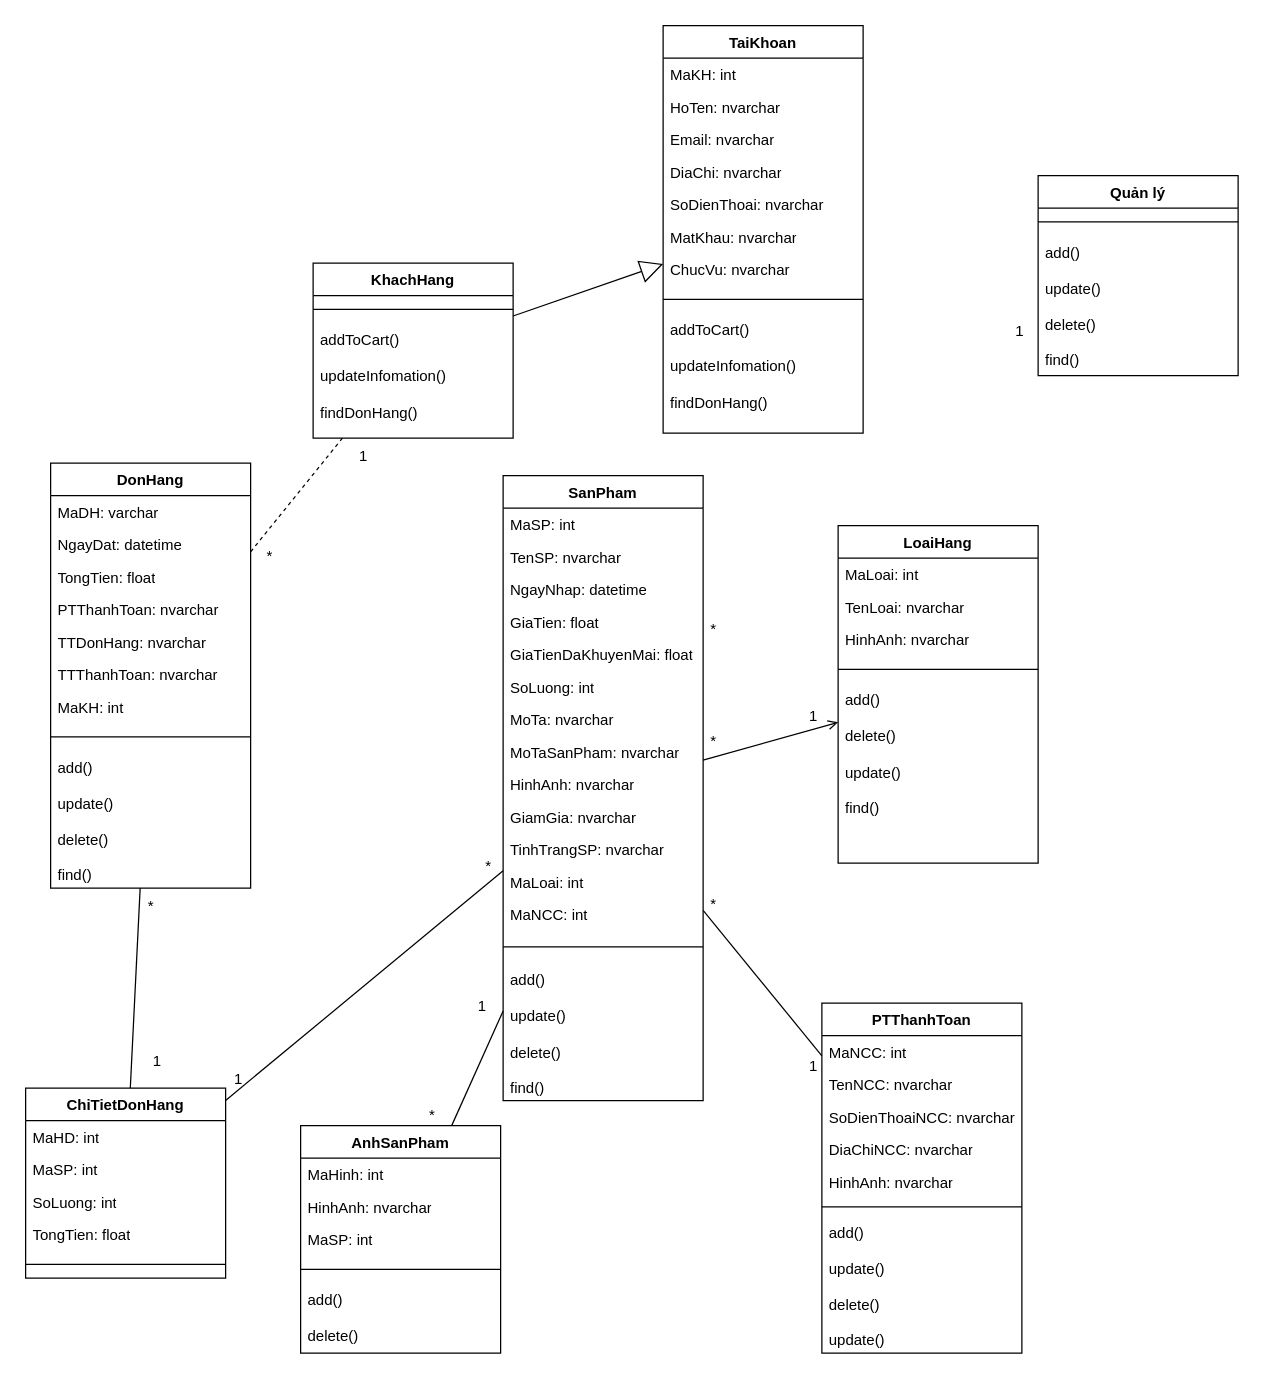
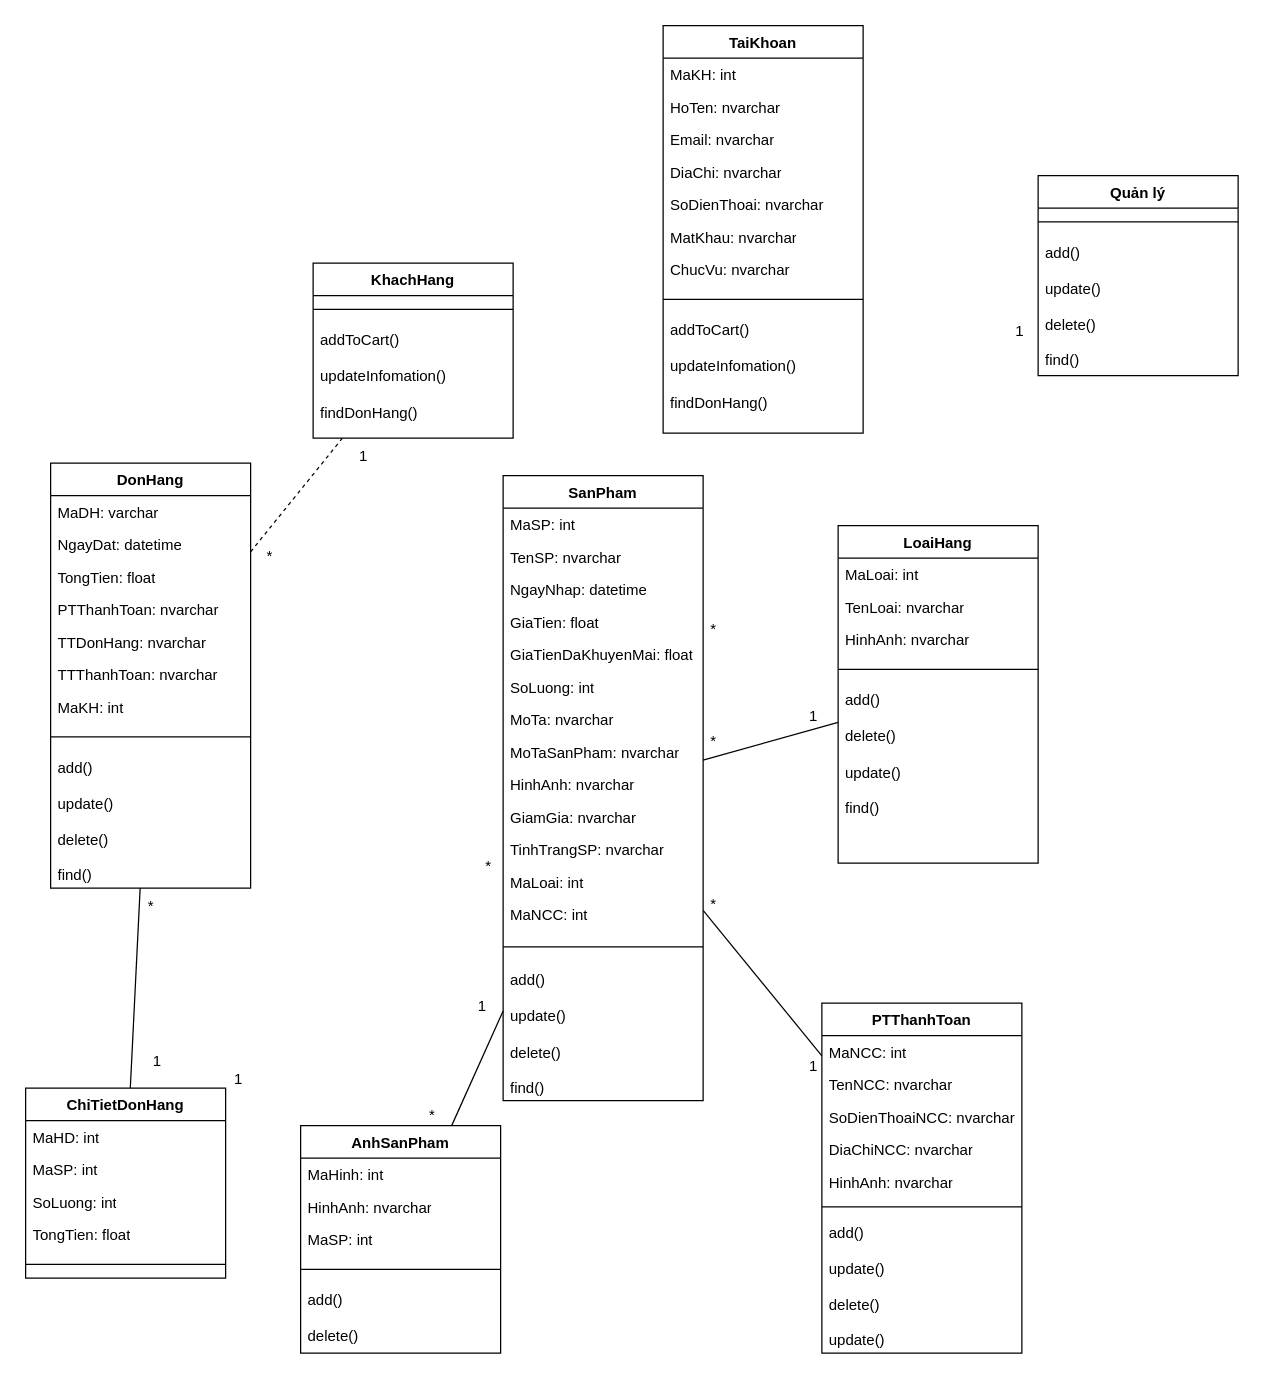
(578, 293) -> none
(831, 724) -> (831, 724)
(363, 987) -> none
